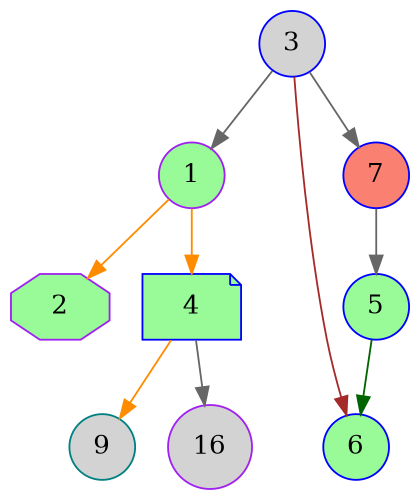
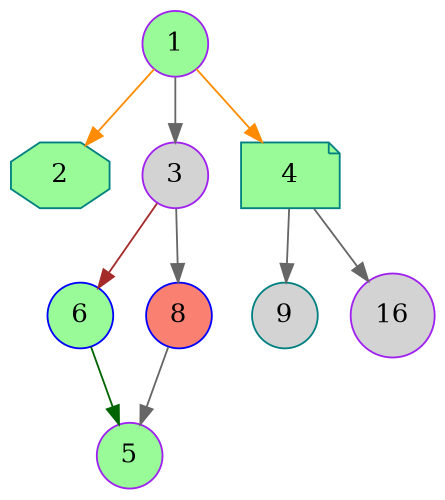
(292, 44) -> (175, 175)
(248, 102) -> (175, 101)
(376, 175) -> (179, 316)
(60, 307) -> (60, 175)
(192, 307) -> (290, 175)
(376, 307) -> (130, 456)
(368, 368) -> (102, 377)
(150, 372) -> (288, 236)
